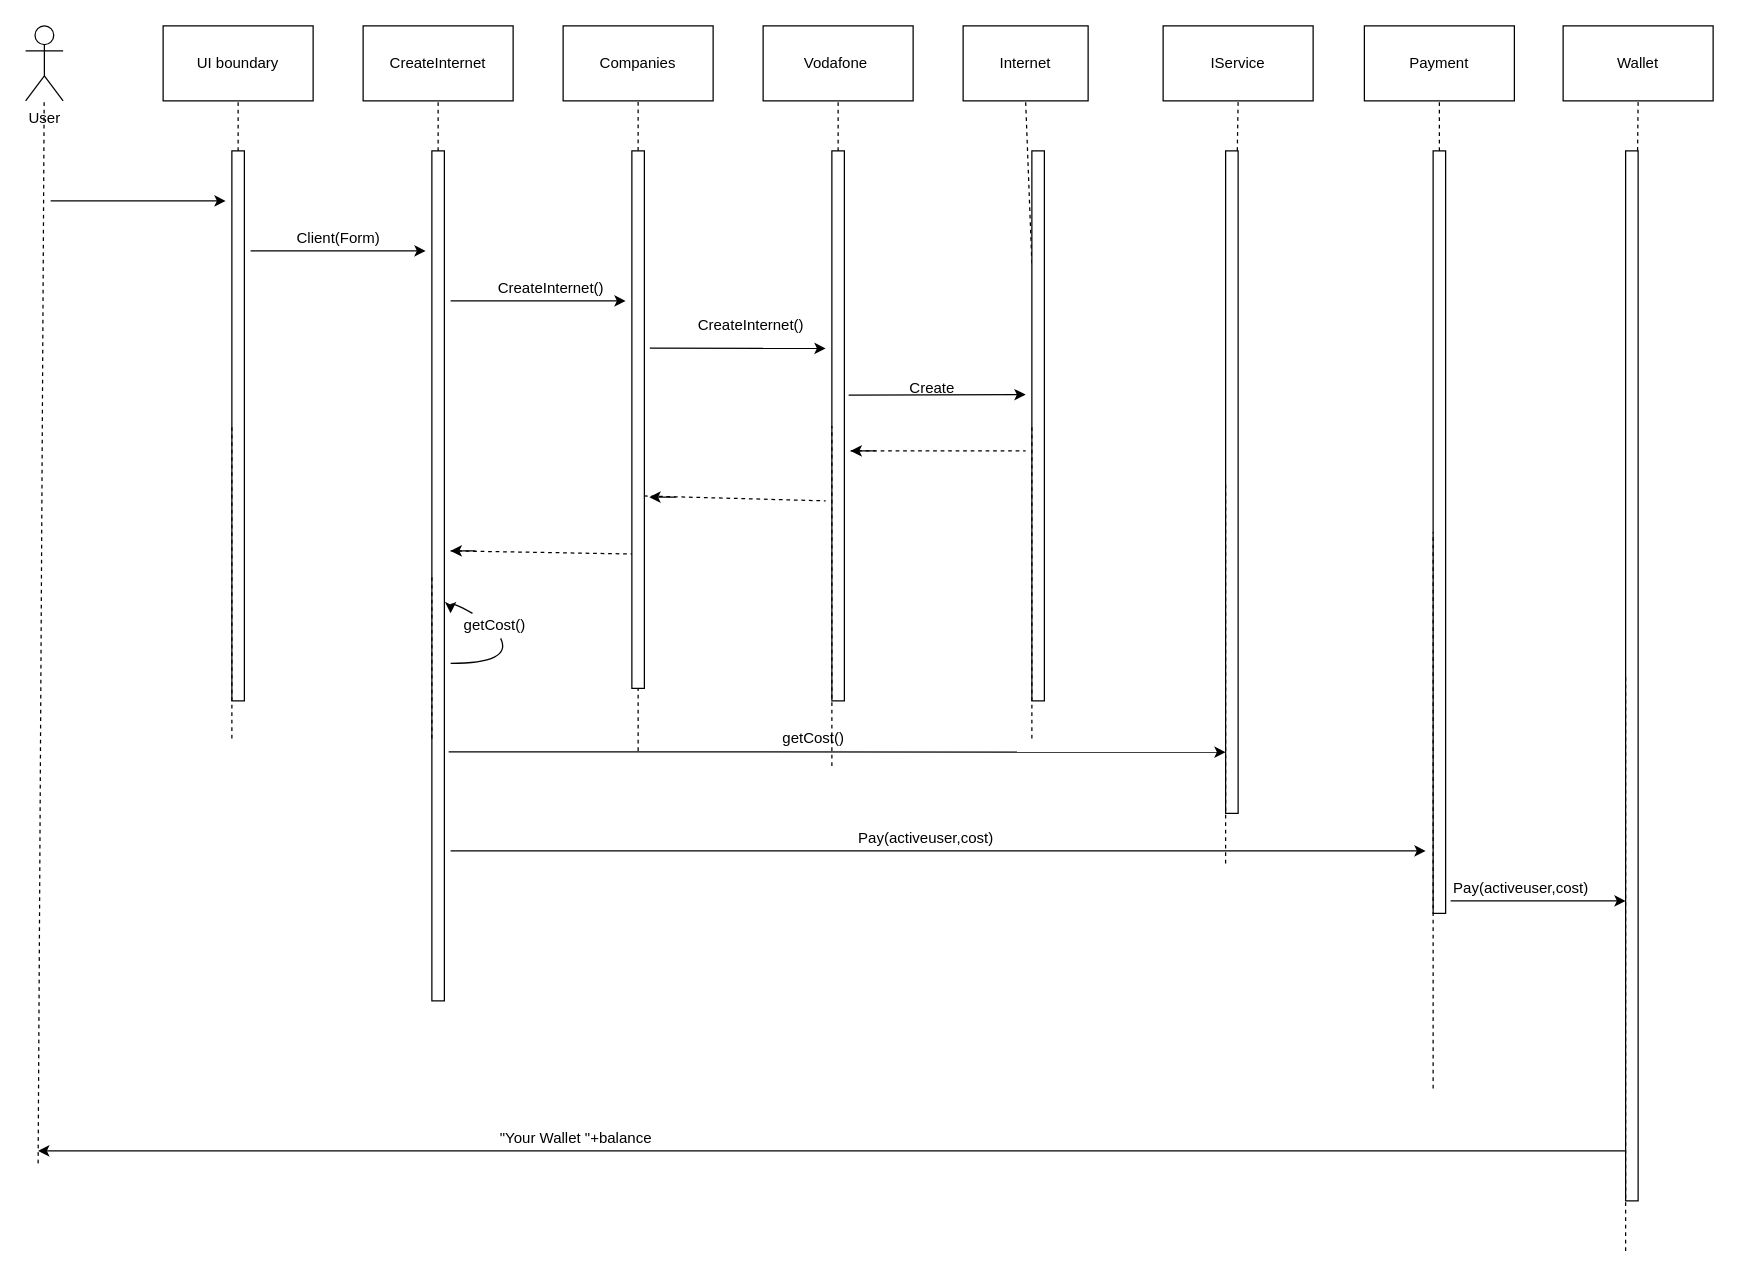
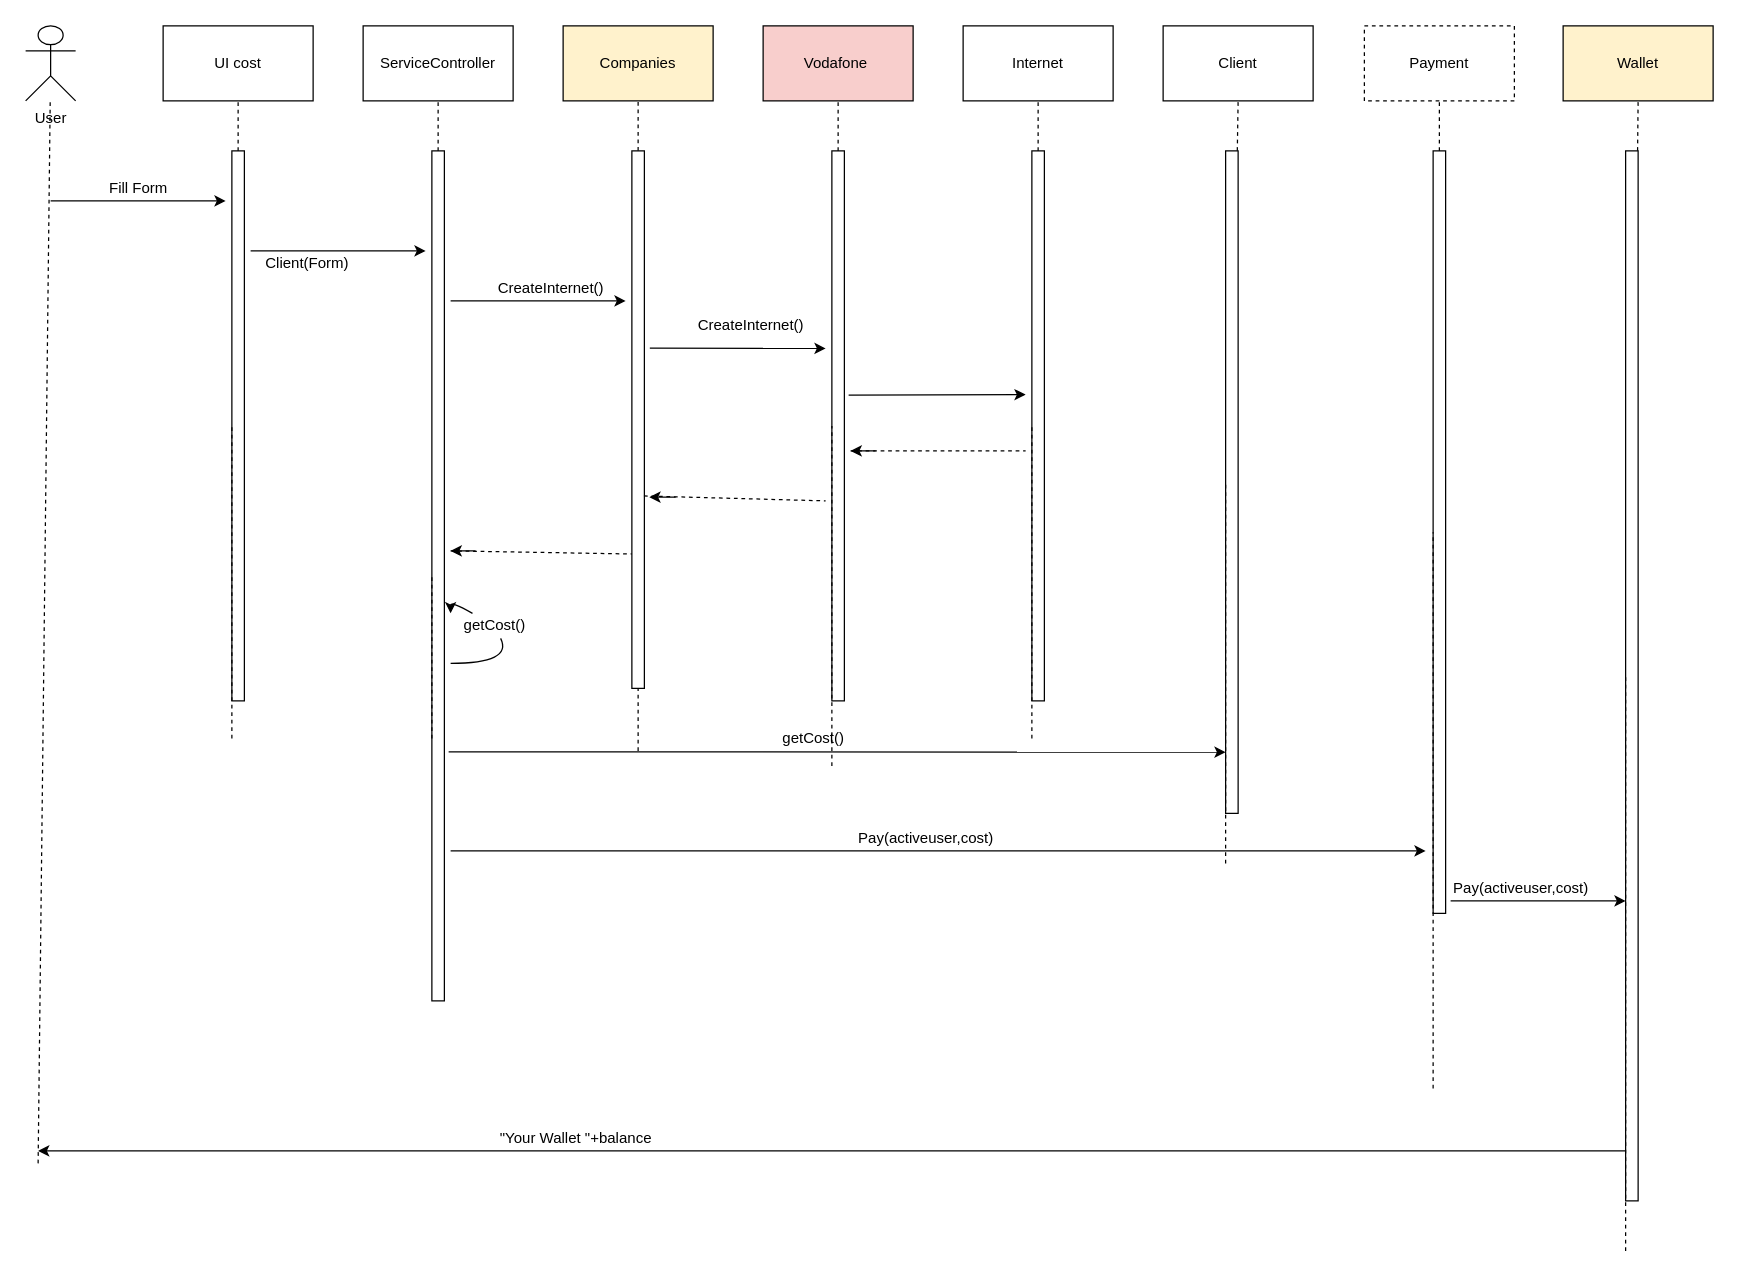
(44, 63) -> (51, 63)
(238, 63) -> (238, 63)
(438, 63) -> (438, 63)
(638, 63) -> (638, 63)
(838, 63) -> (838, 63)
(1026, 63) -> (1038, 63)
(1238, 63) -> (1238, 63)
(1439, 63) -> (1439, 63)
(1638, 63) -> (1638, 63)
none -> (138, 188)
(338, 238) -> (307, 263)
(932, 388) -> none
